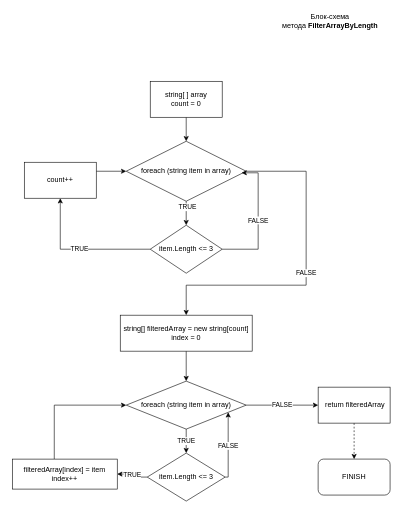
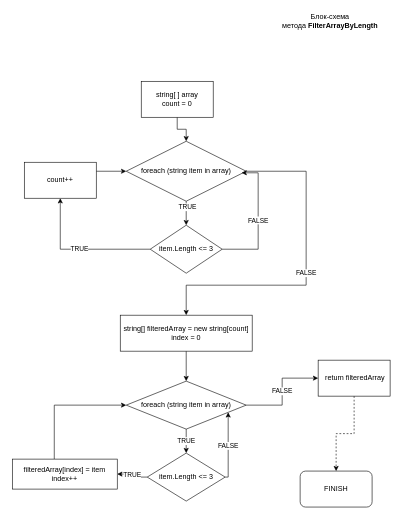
(186, 99) -> (177, 99)
(354, 405) -> (354, 378)
(354, 477) -> (336, 489)
